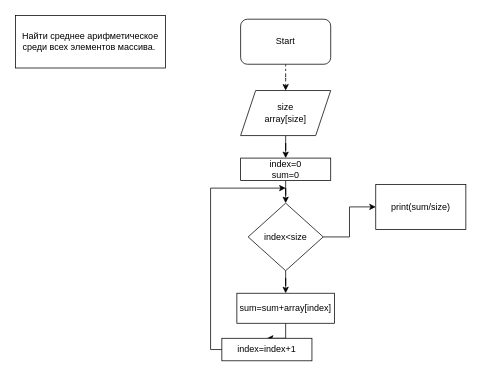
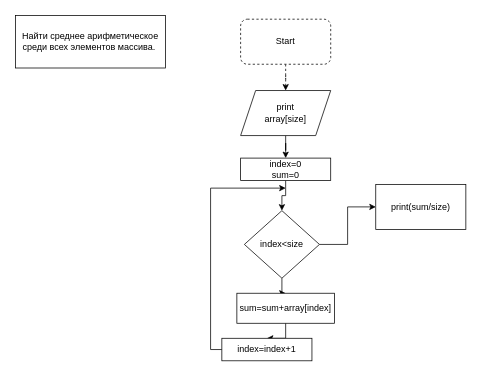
(285, 42) -> (285, 42)
(285, 113) -> (285, 113)
(285, 237) -> (282, 244)
